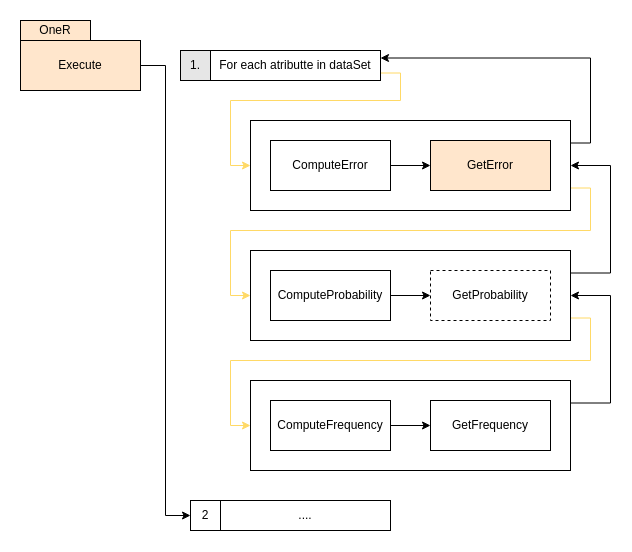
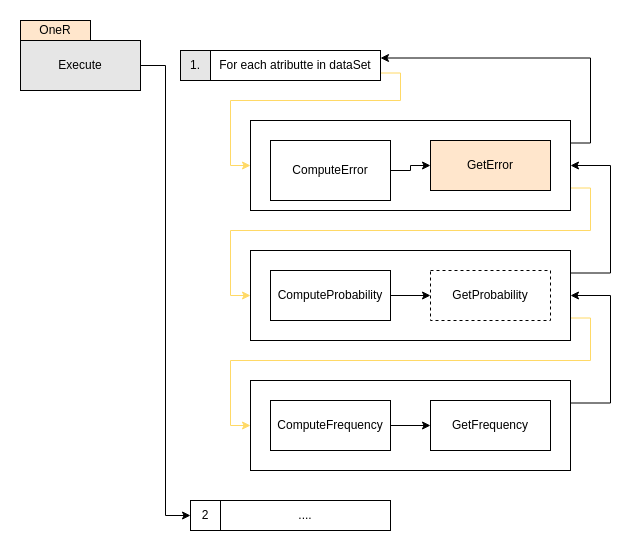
(81, 66) -> (81, 66)
(331, 166) -> (331, 171)
